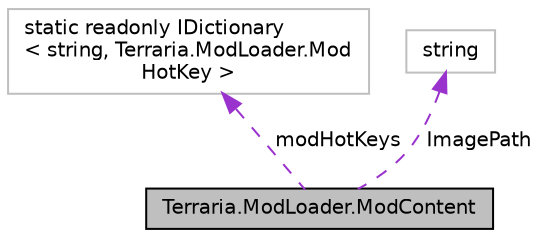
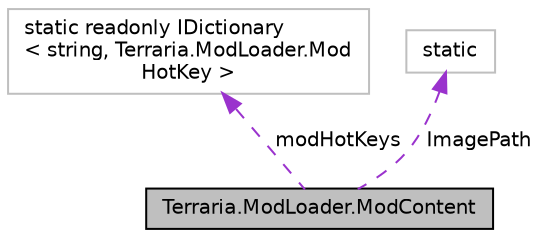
(451, 51) -> (451, 51)
